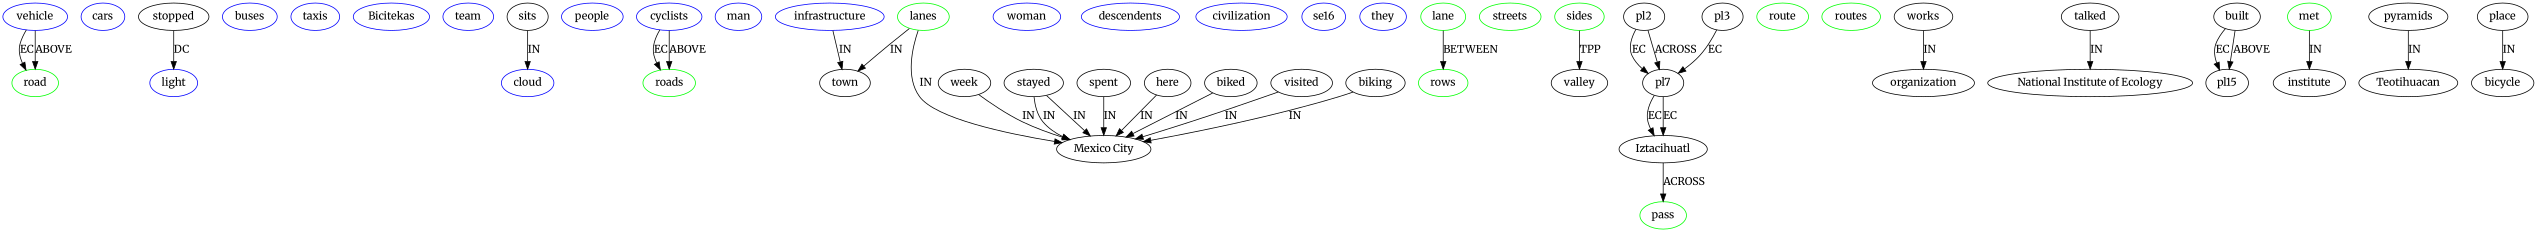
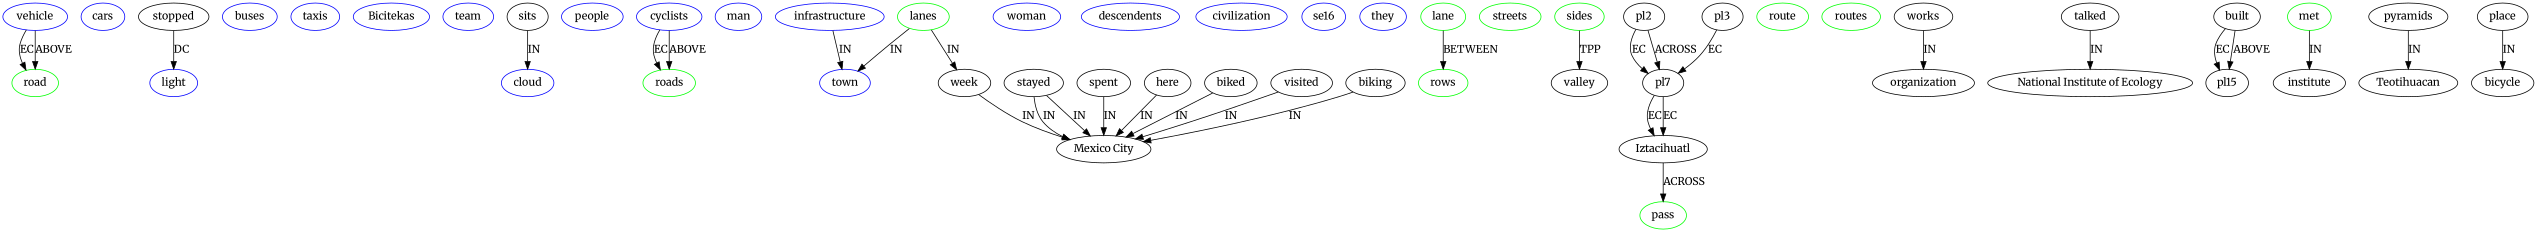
(845, 83) -> (845, 83)
(951, 116) -> (942, 47)
